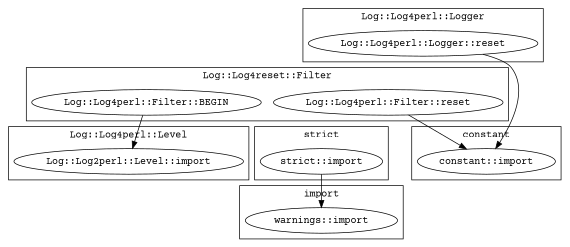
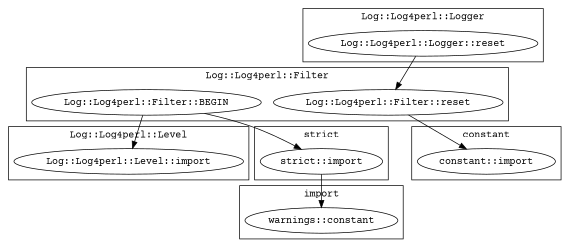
(267, 76) -> (267, 76)
(518, 90) -> (406, 72)
none -> (264, 131)
(129, 161) -> (129, 161)
(321, 220) -> (321, 220)
